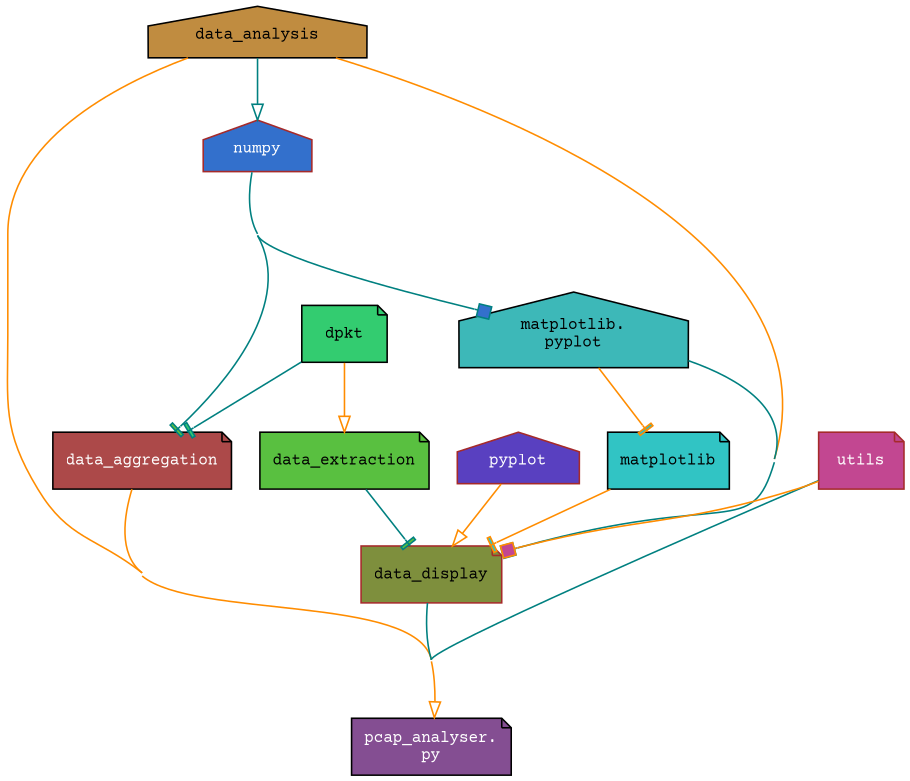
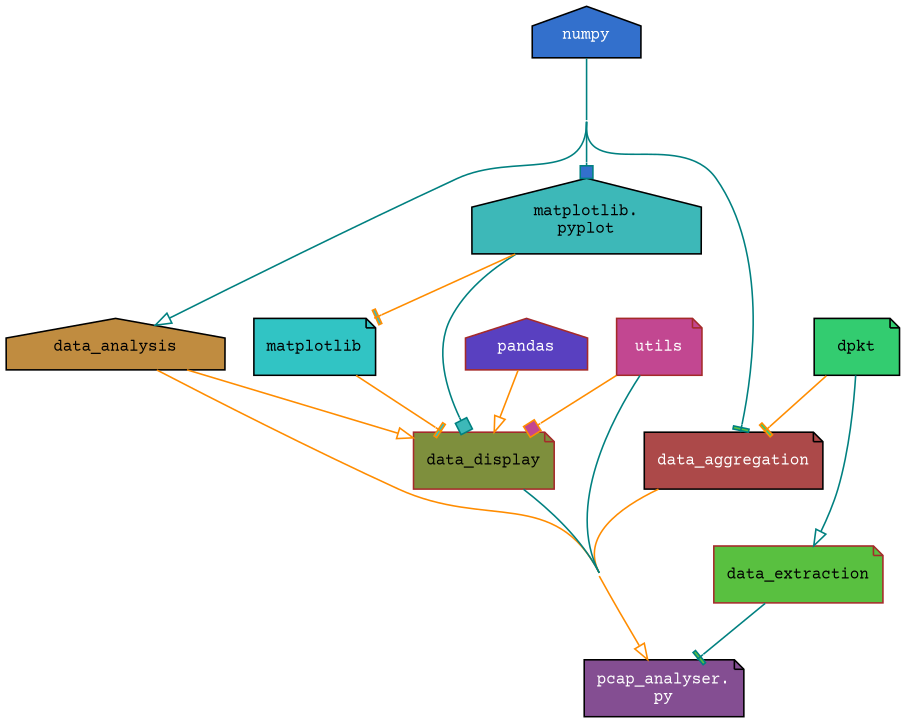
(258, 81) -> (587, 89)
(258, 149) -> (587, 35)
(344, 389) -> (846, 455)
(248, 395) -> (798, 401)
(344, 461) -> (798, 574)
(518, 461) -> (527, 347)
(385, 514) -> (734, 629)
